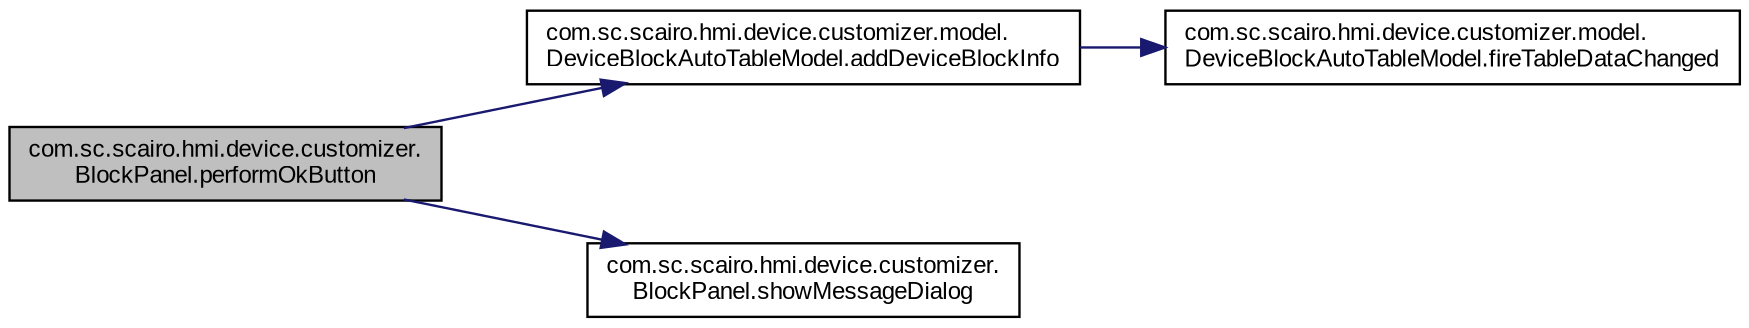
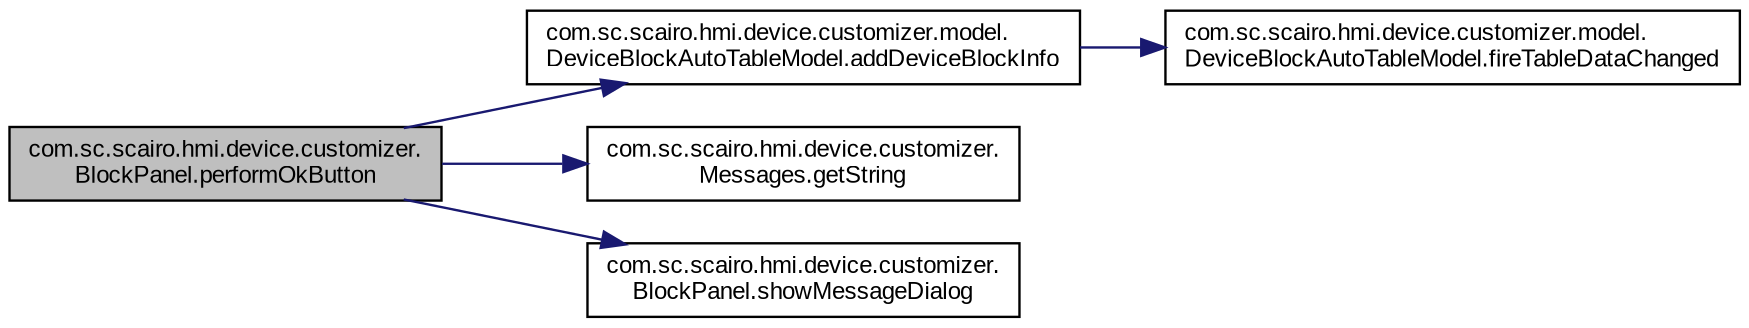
none -> (803, 164)
